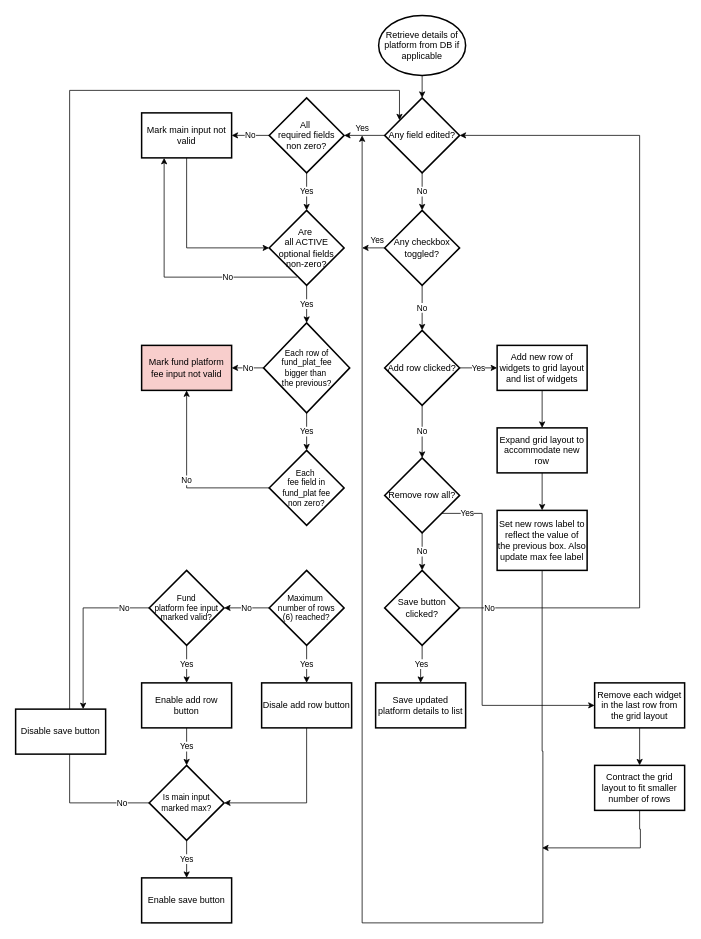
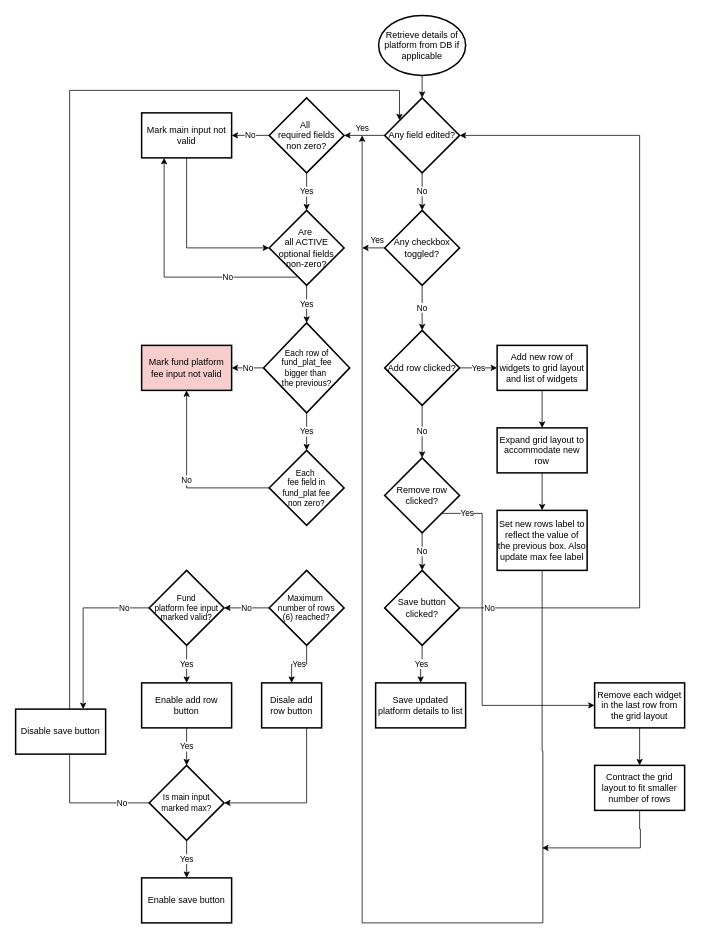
(422, 495) -> (422, 495)
(306, 705) -> (291, 705)
